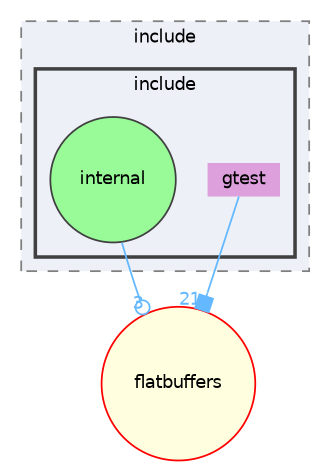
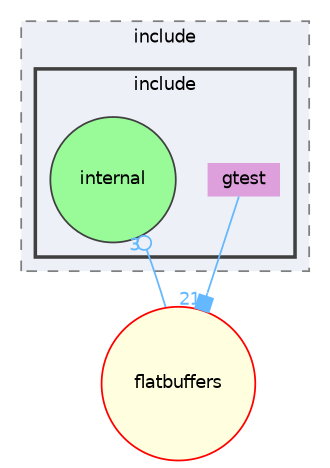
(134, 283) -> (158, 283)
